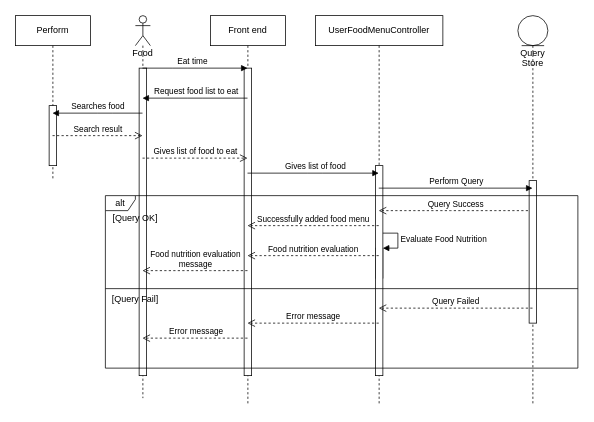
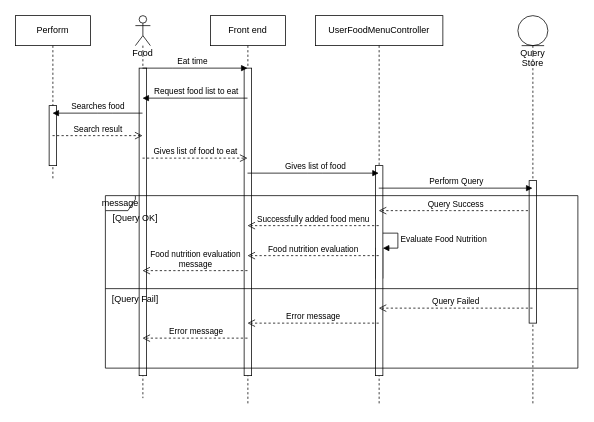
(120, 203) -> (120, 203)
